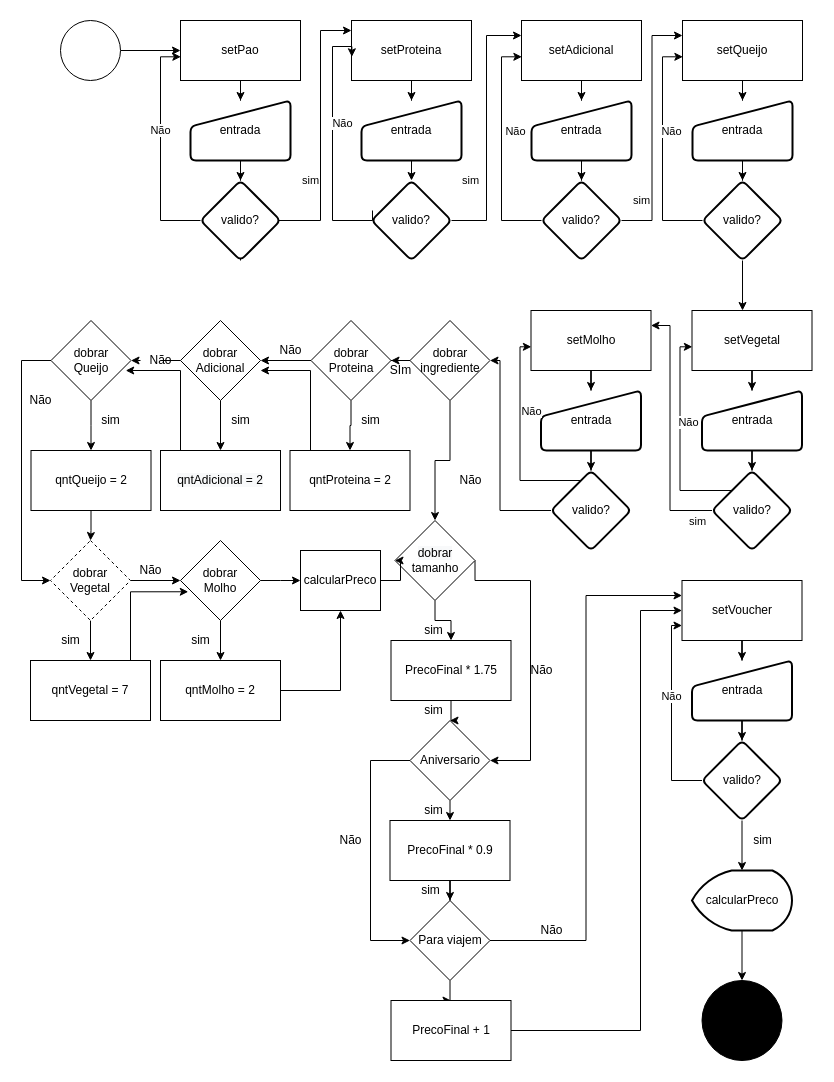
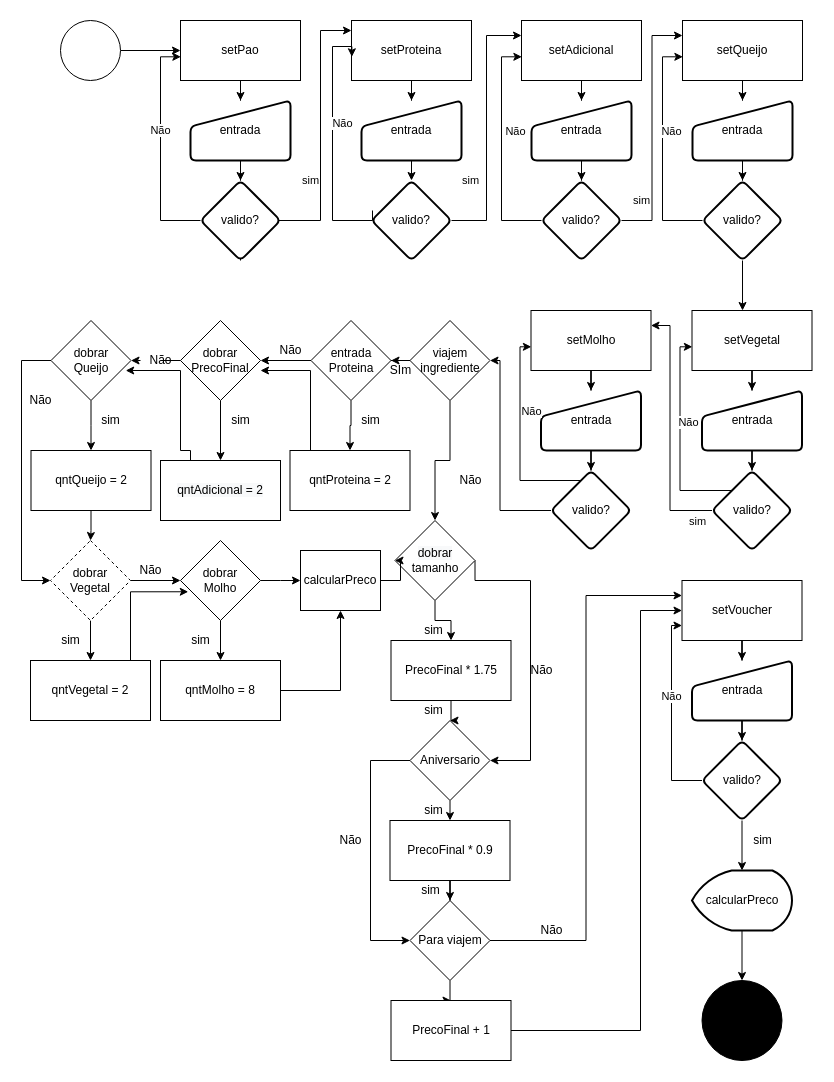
(221, 361) -> (221, 361)
(352, 361) -> (352, 361)
(451, 361) -> (451, 361)
(221, 481) -> (221, 491)
(91, 691) -> (91, 691)
(221, 691) -> (221, 691)
